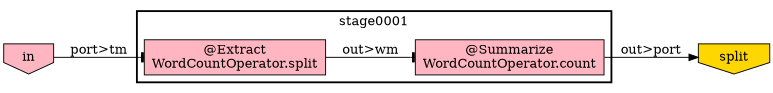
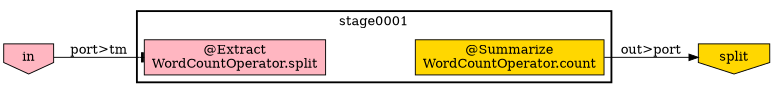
(368, 57) -> none
(510, 57) -> (510, 57)
